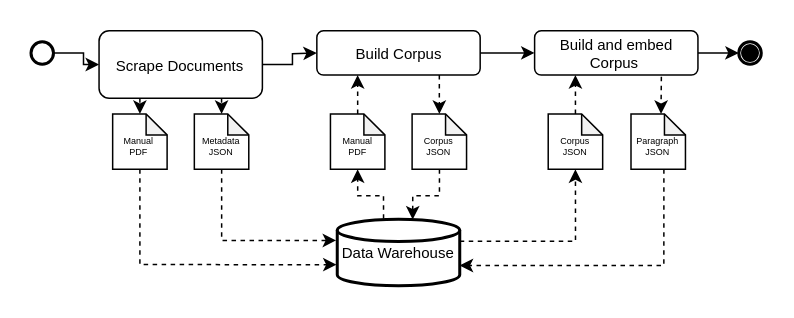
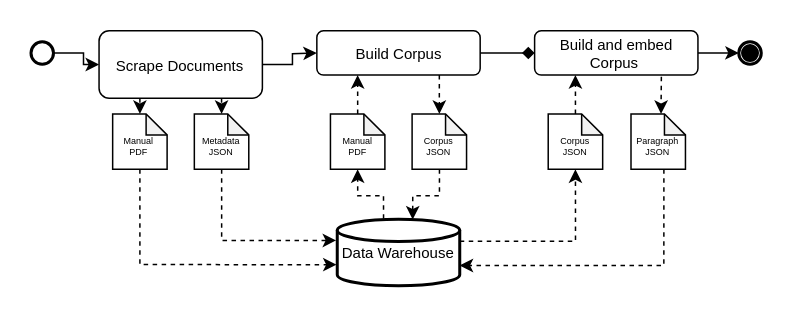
(523, 53) -> (522, 53)
